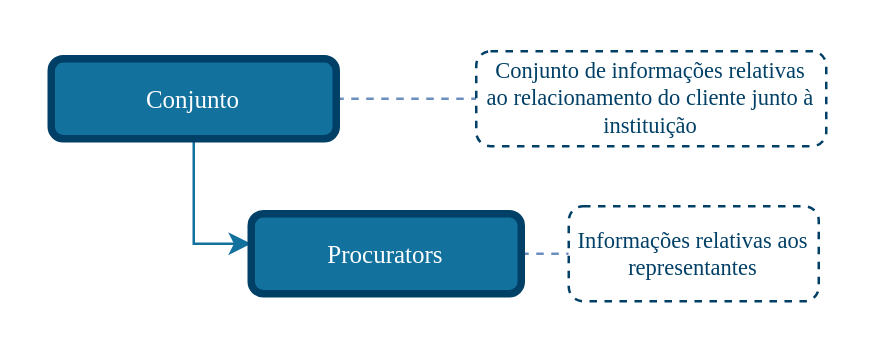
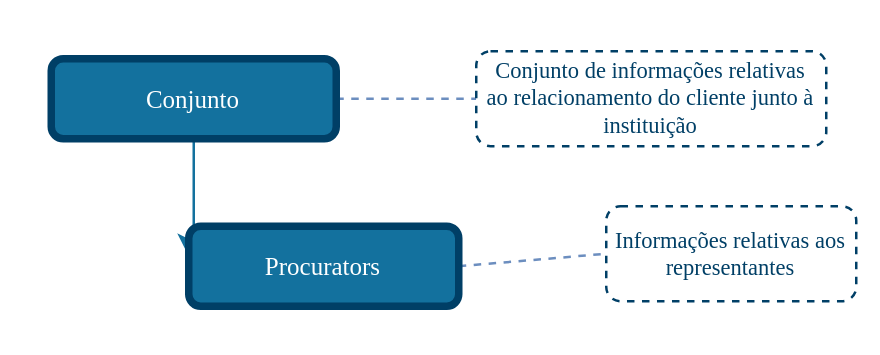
(386, 254) -> (324, 266)
(694, 254) -> (731, 254)
